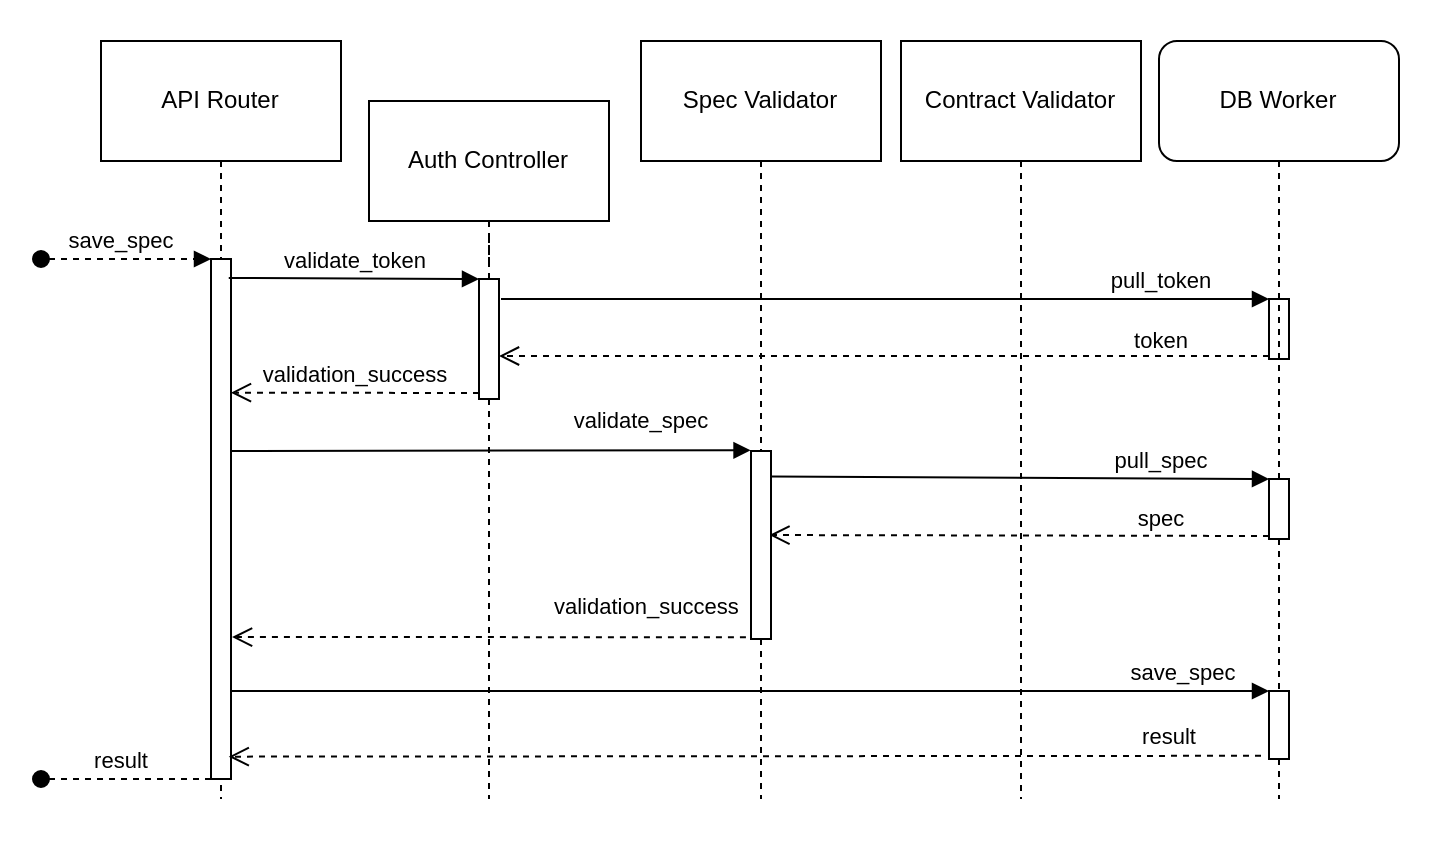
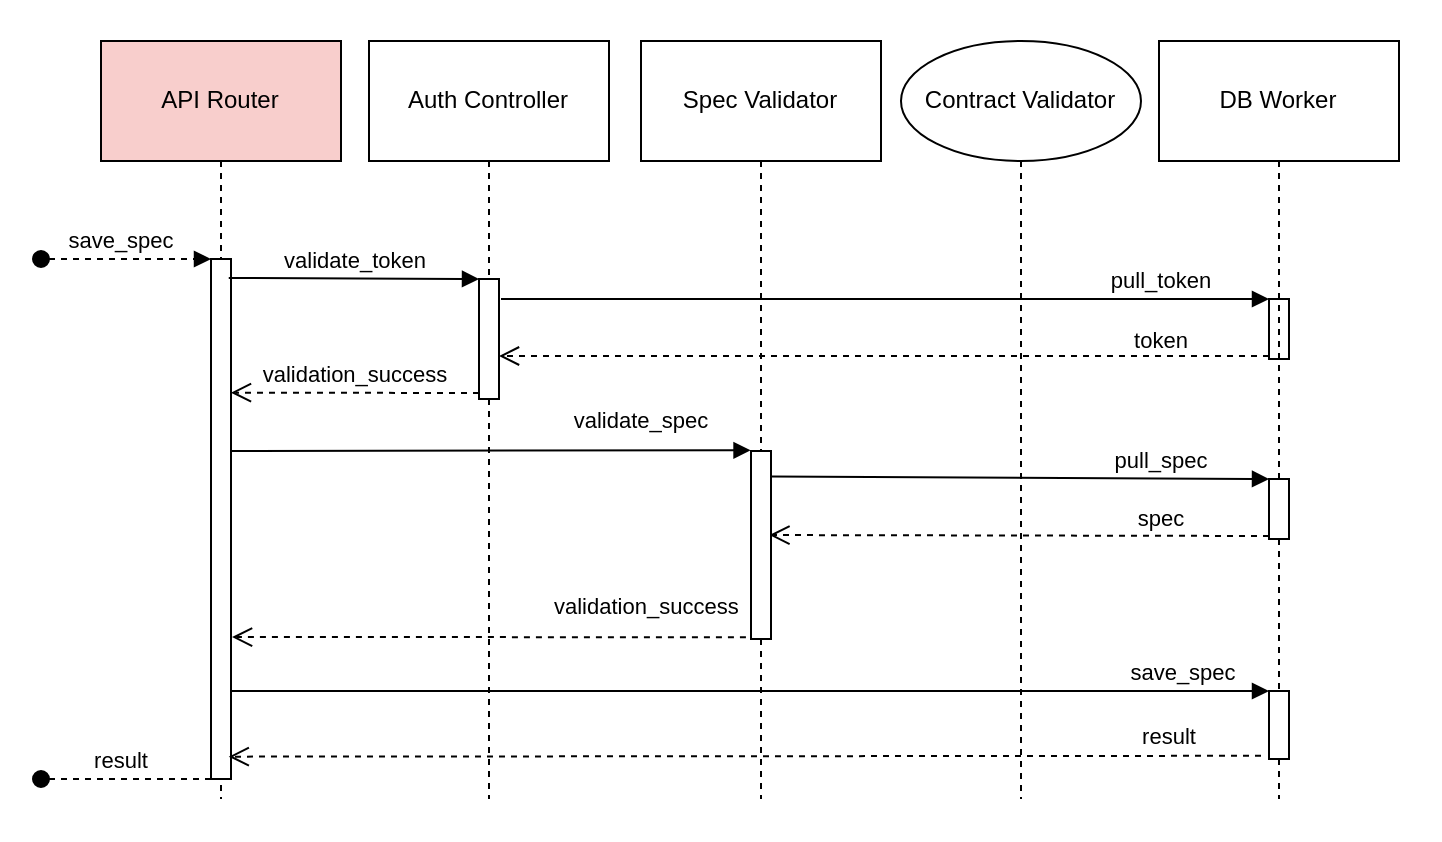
(221, 101) -> (221, 101)
(1021, 101) -> (1021, 101)
(1279, 101) -> (1279, 101)
(489, 161) -> (489, 101)
